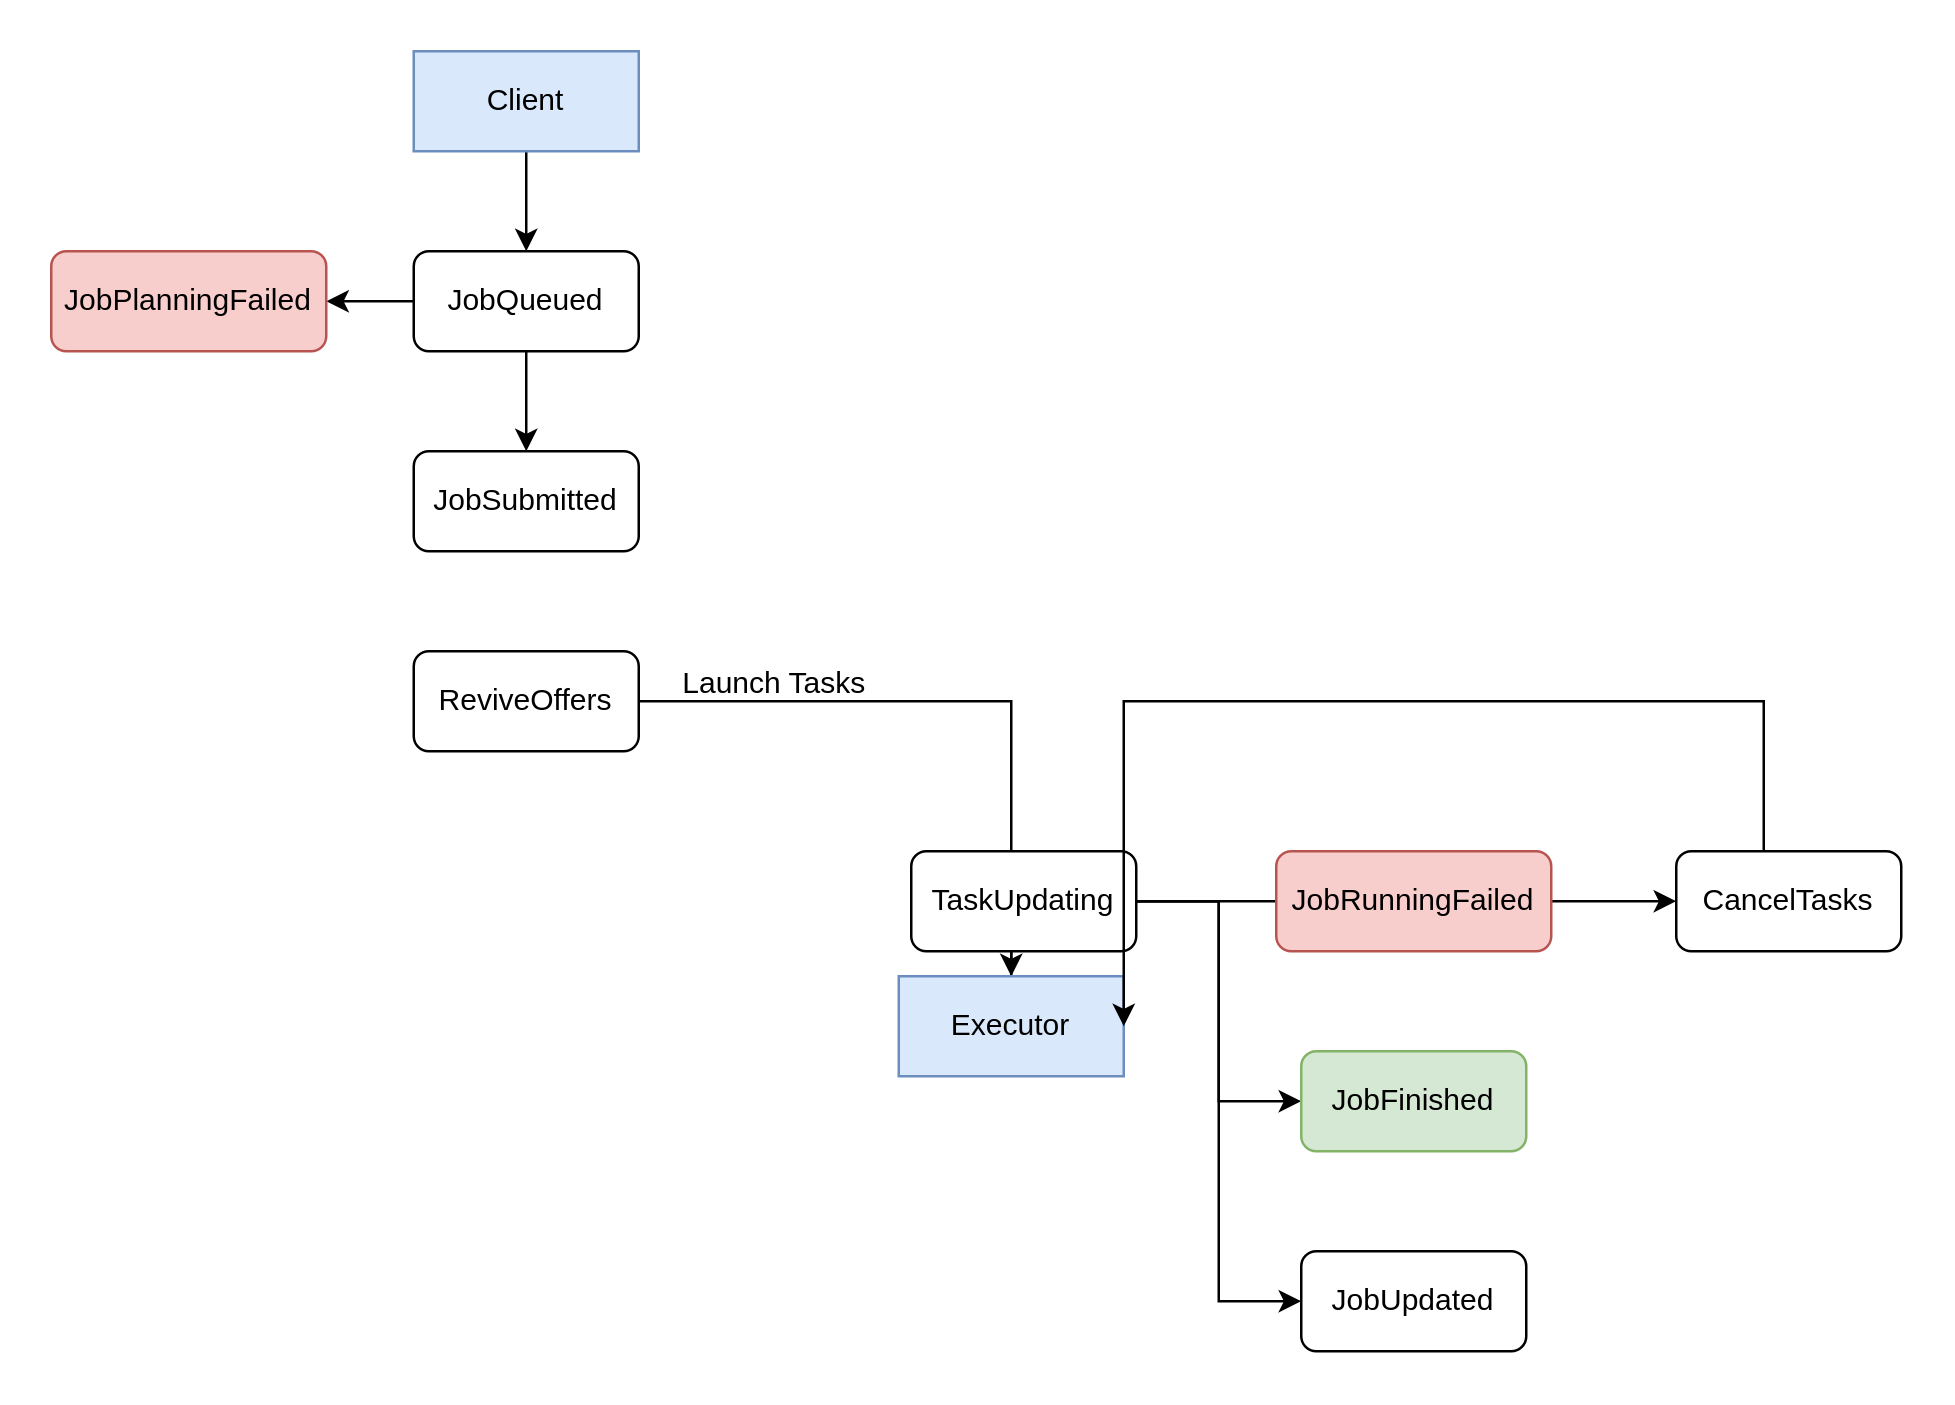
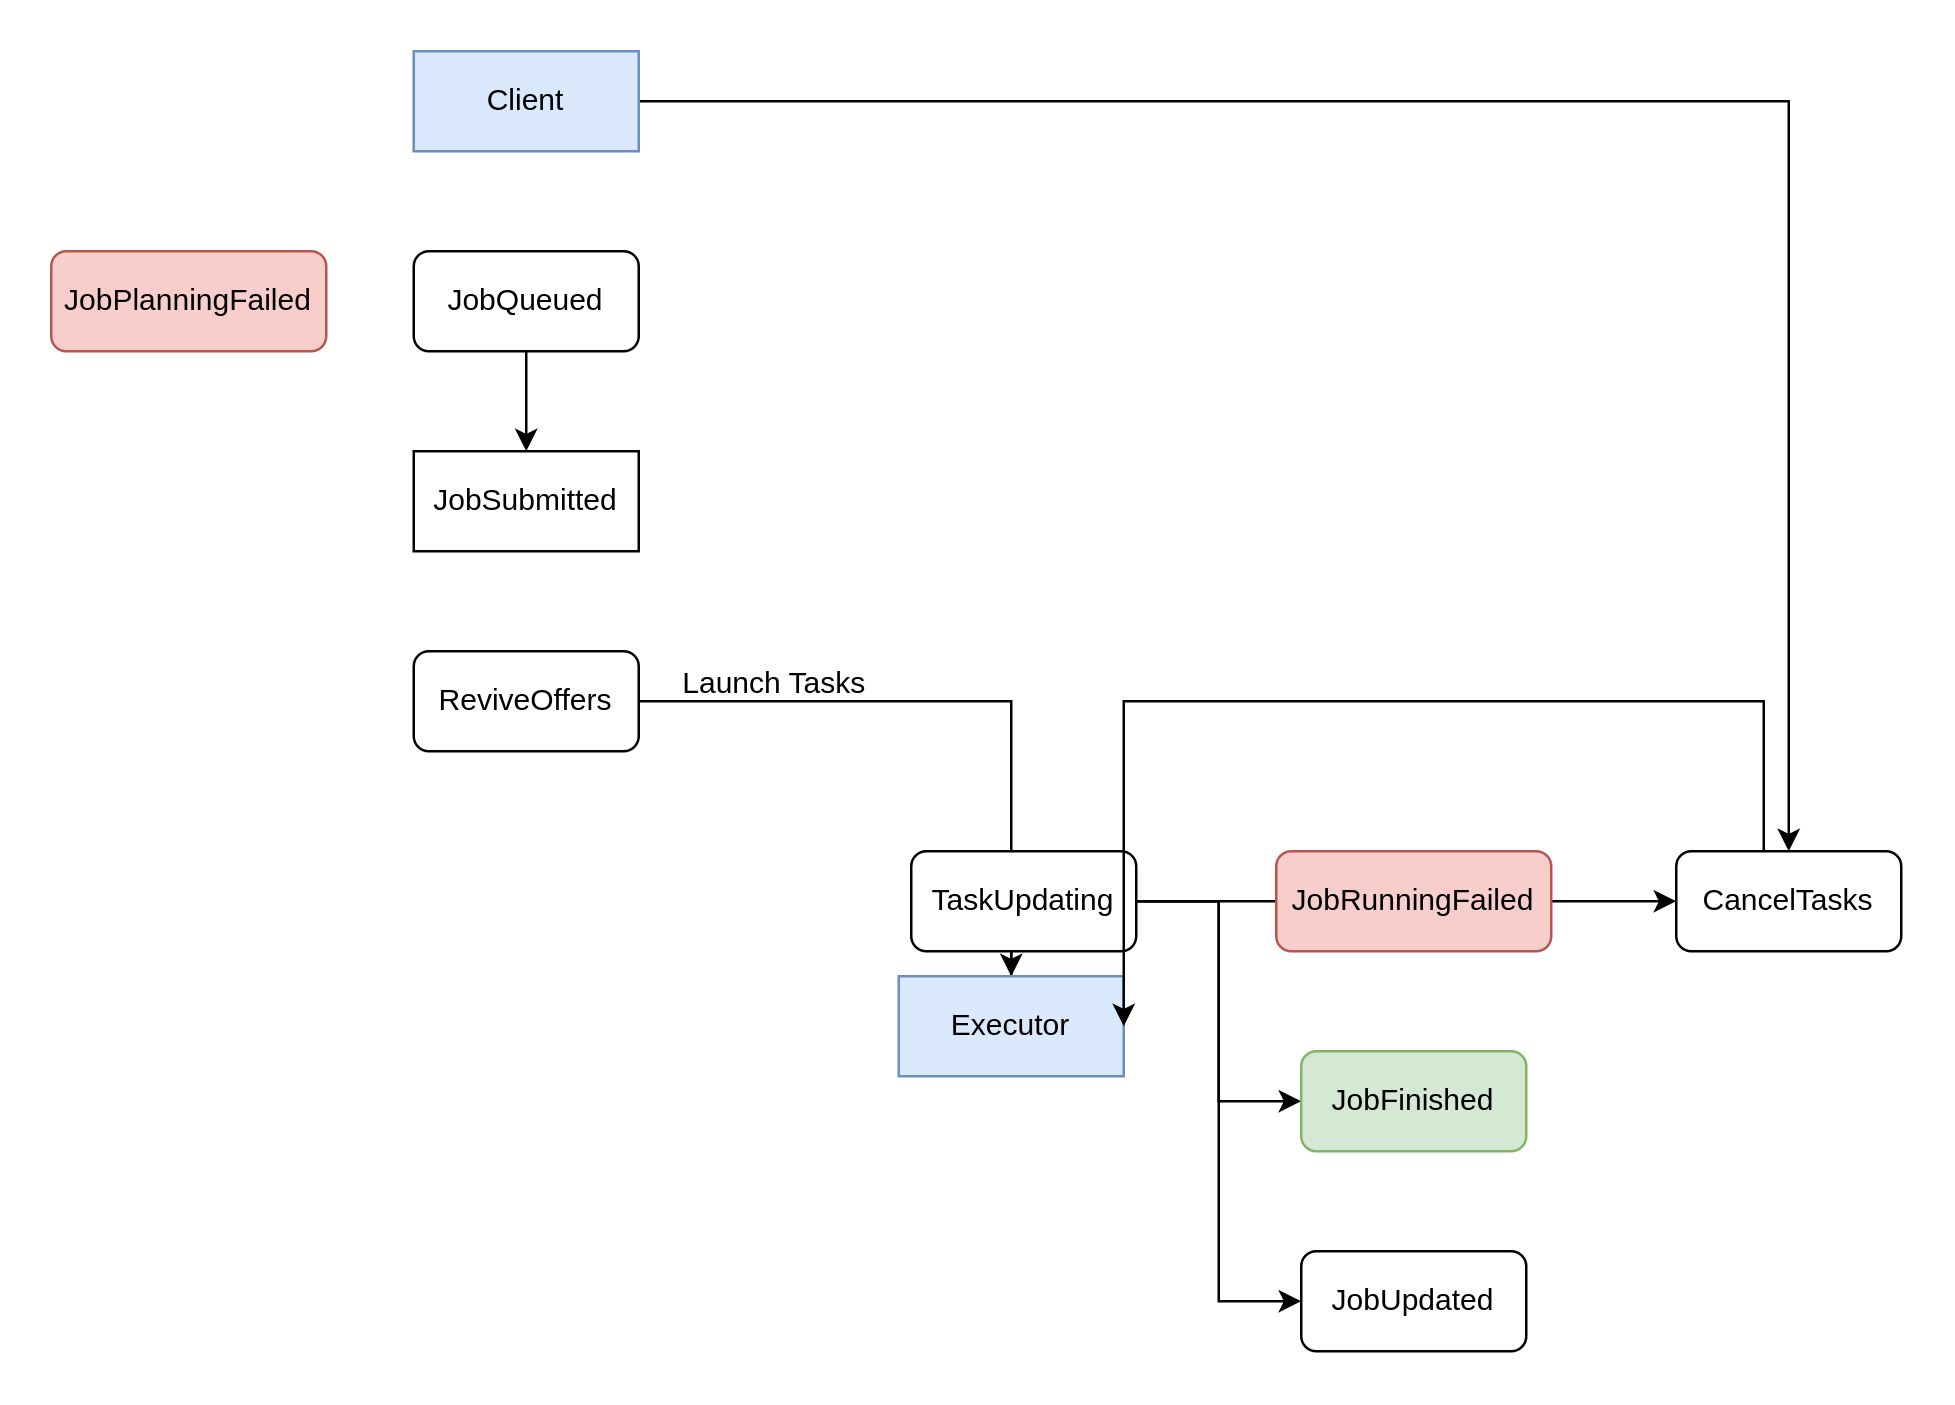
(526, 193) -> (1581, 101)
(366, 301) -> none
(526, 501) -> (526, 501)
